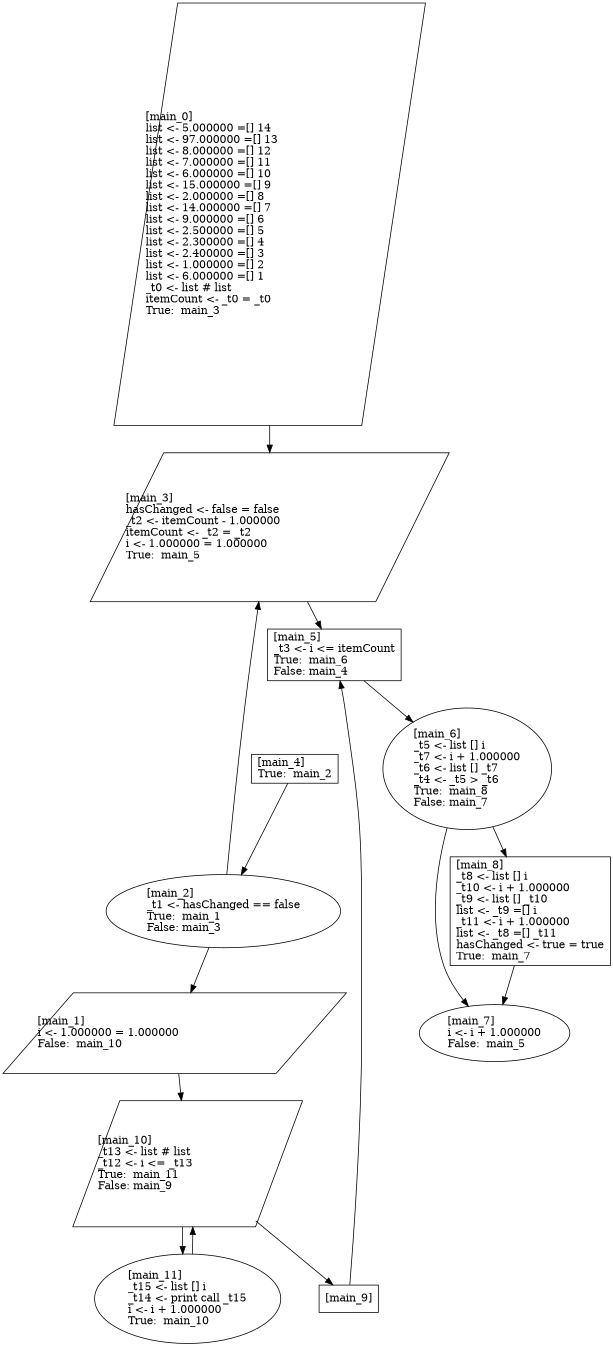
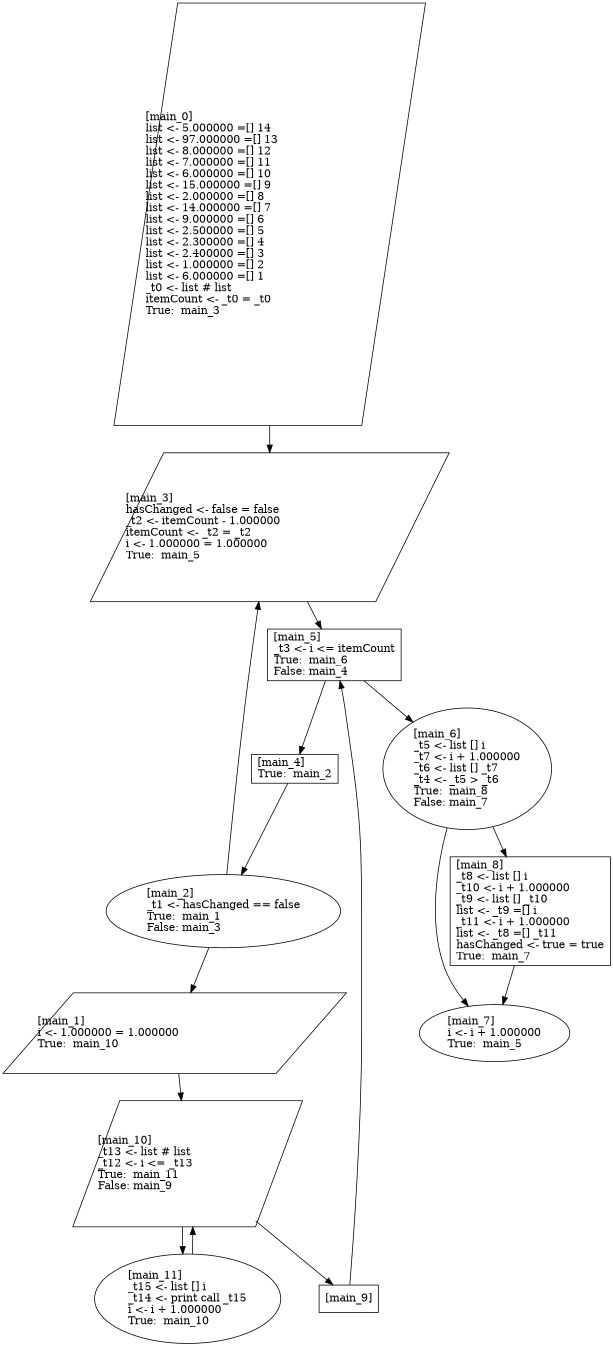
none -> (314, 714)
(175, 1033) -> (175, 1033)
(495, 1033) -> (495, 1033)
